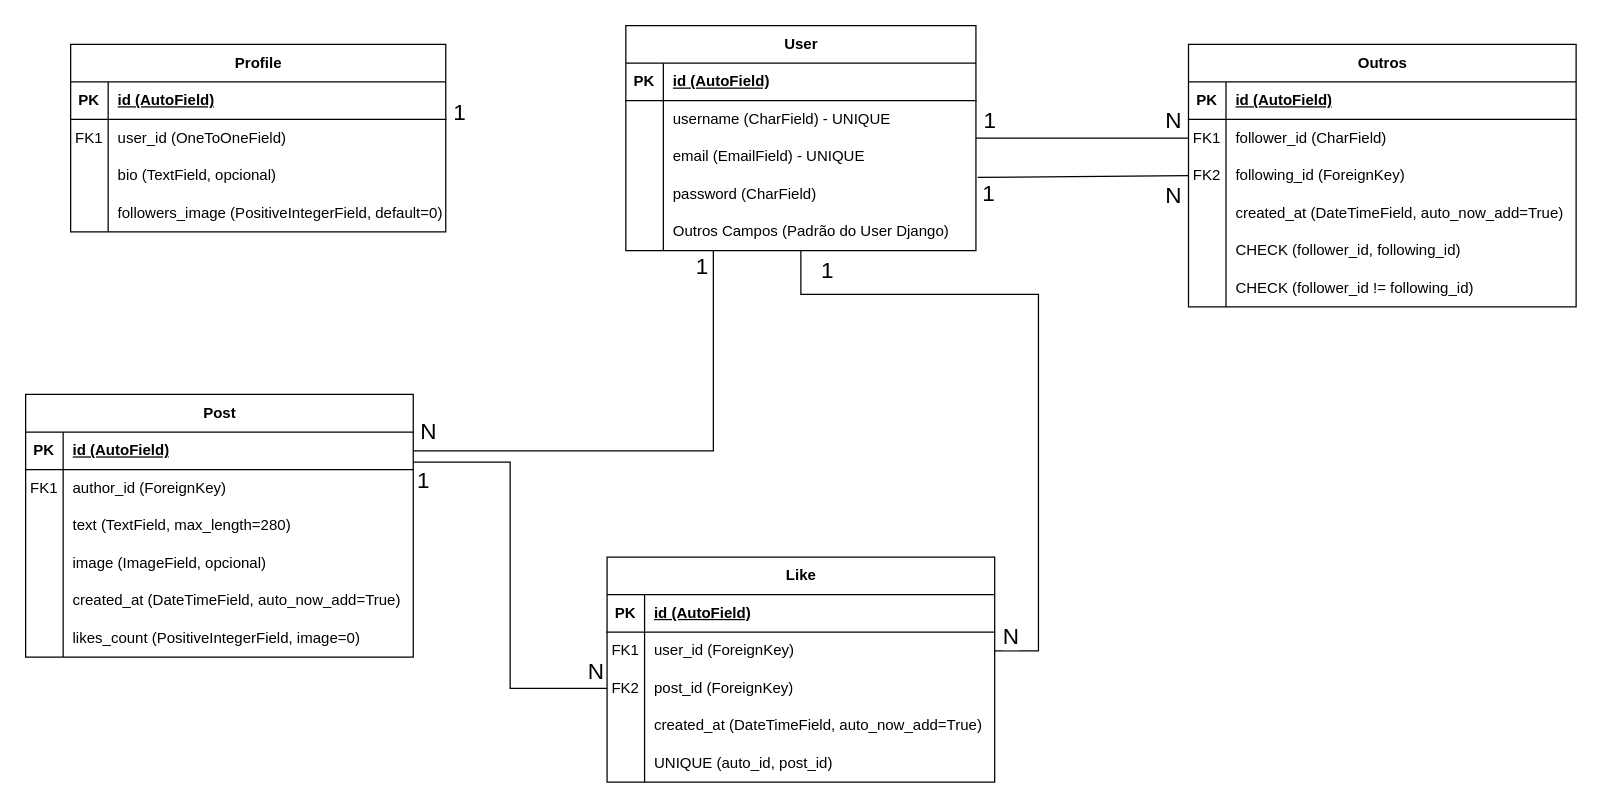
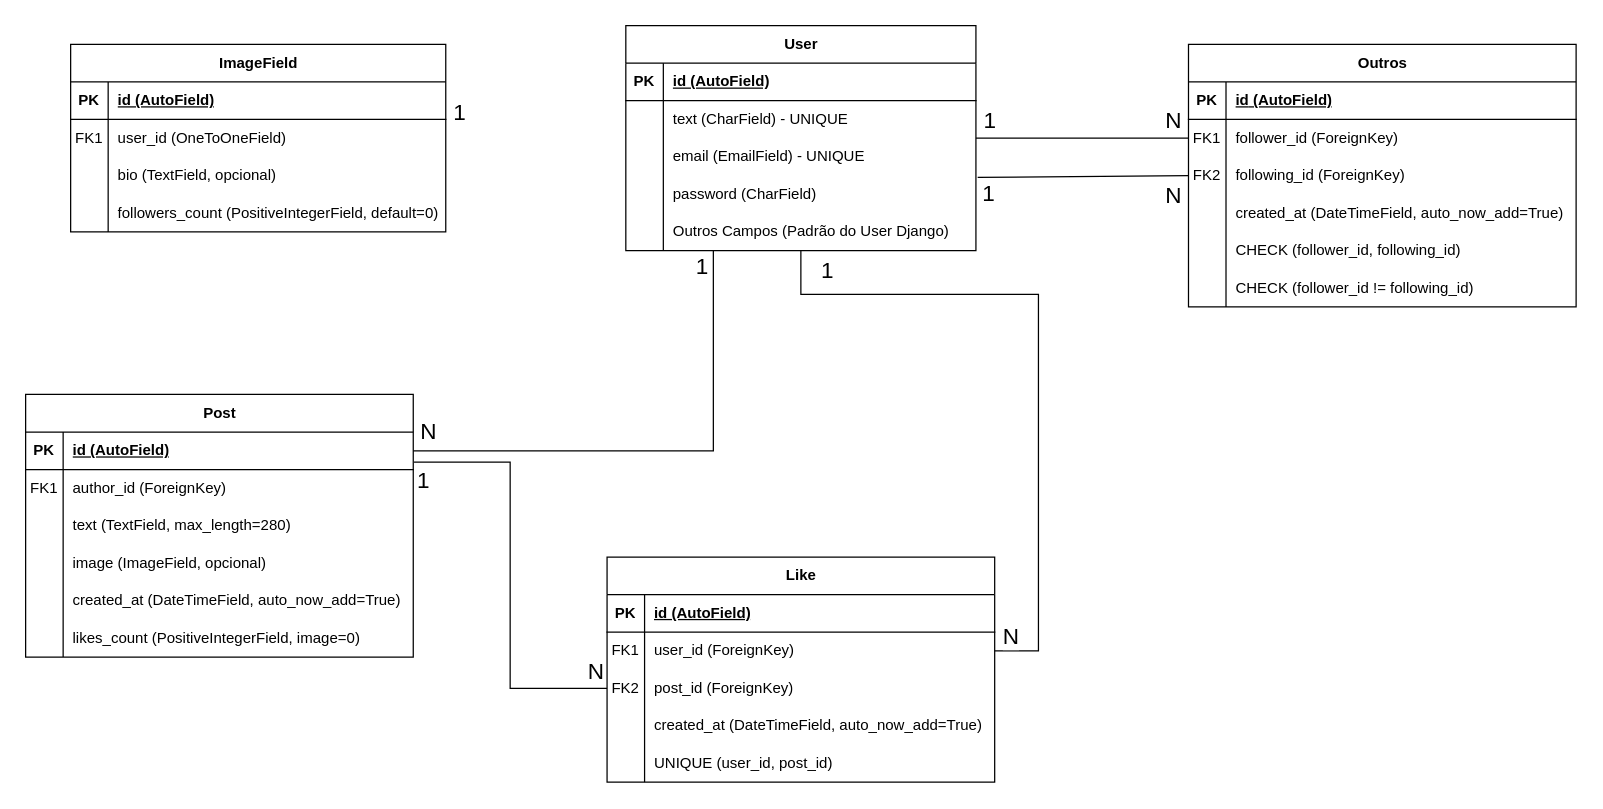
(259, 63) -> (259, 63)
(785, 119) -> (768, 119)
(1321, 138) -> (1327, 138)
(282, 213) -> (282, 213)
(750, 763) -> (750, 763)
